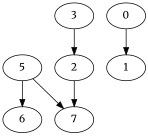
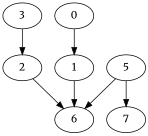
none -> (74, 90)
(74, 90) -> (46, 91)
